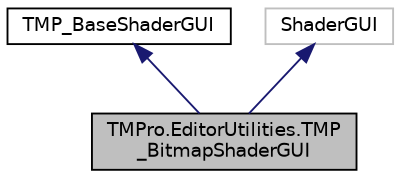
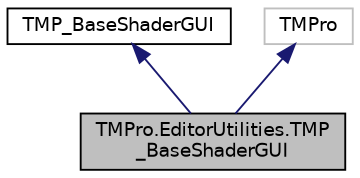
(329, 26) -> (309, 26)
(224, 142) -> (213, 142)
